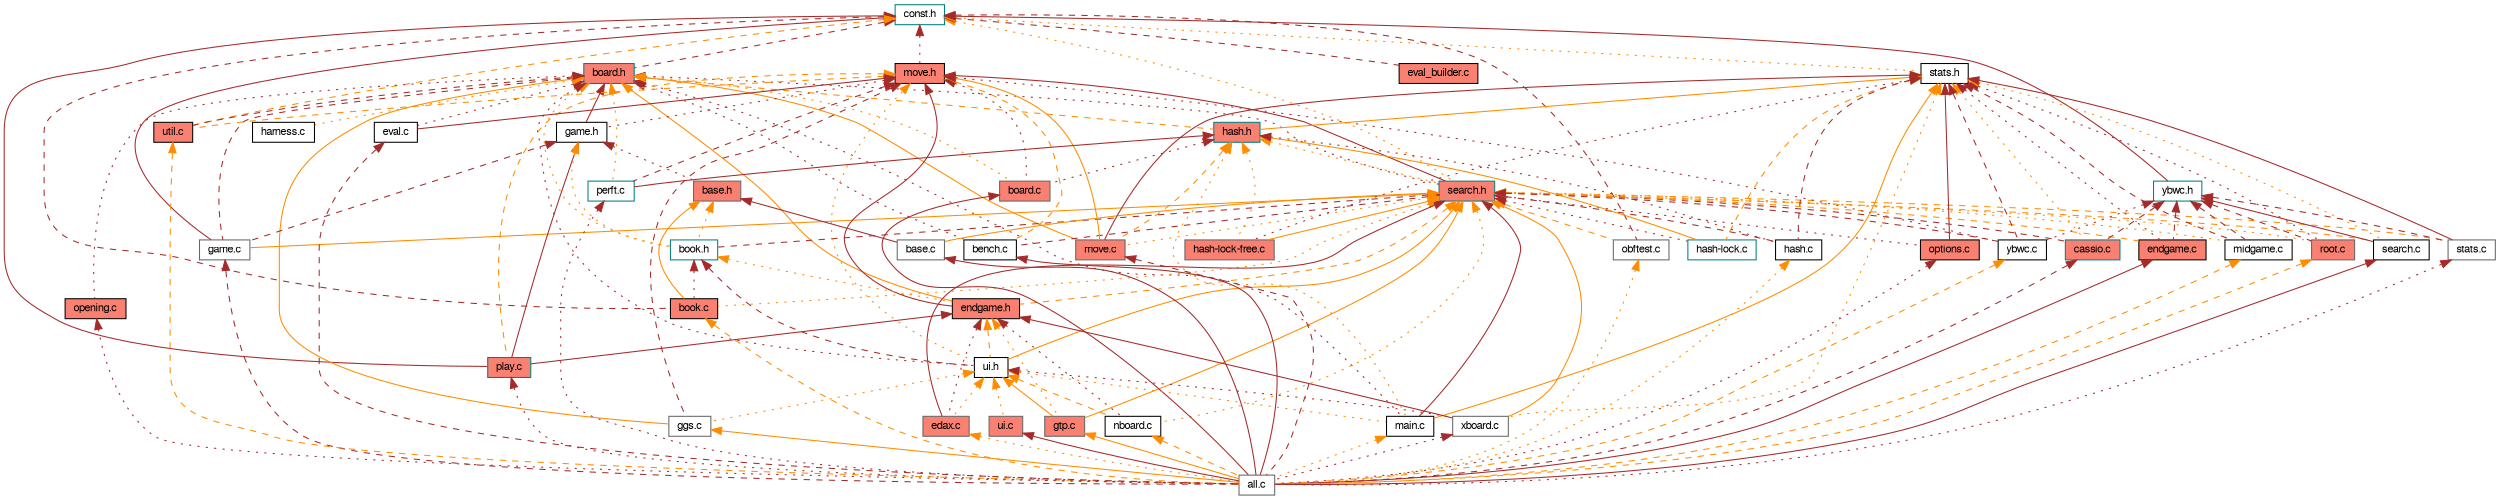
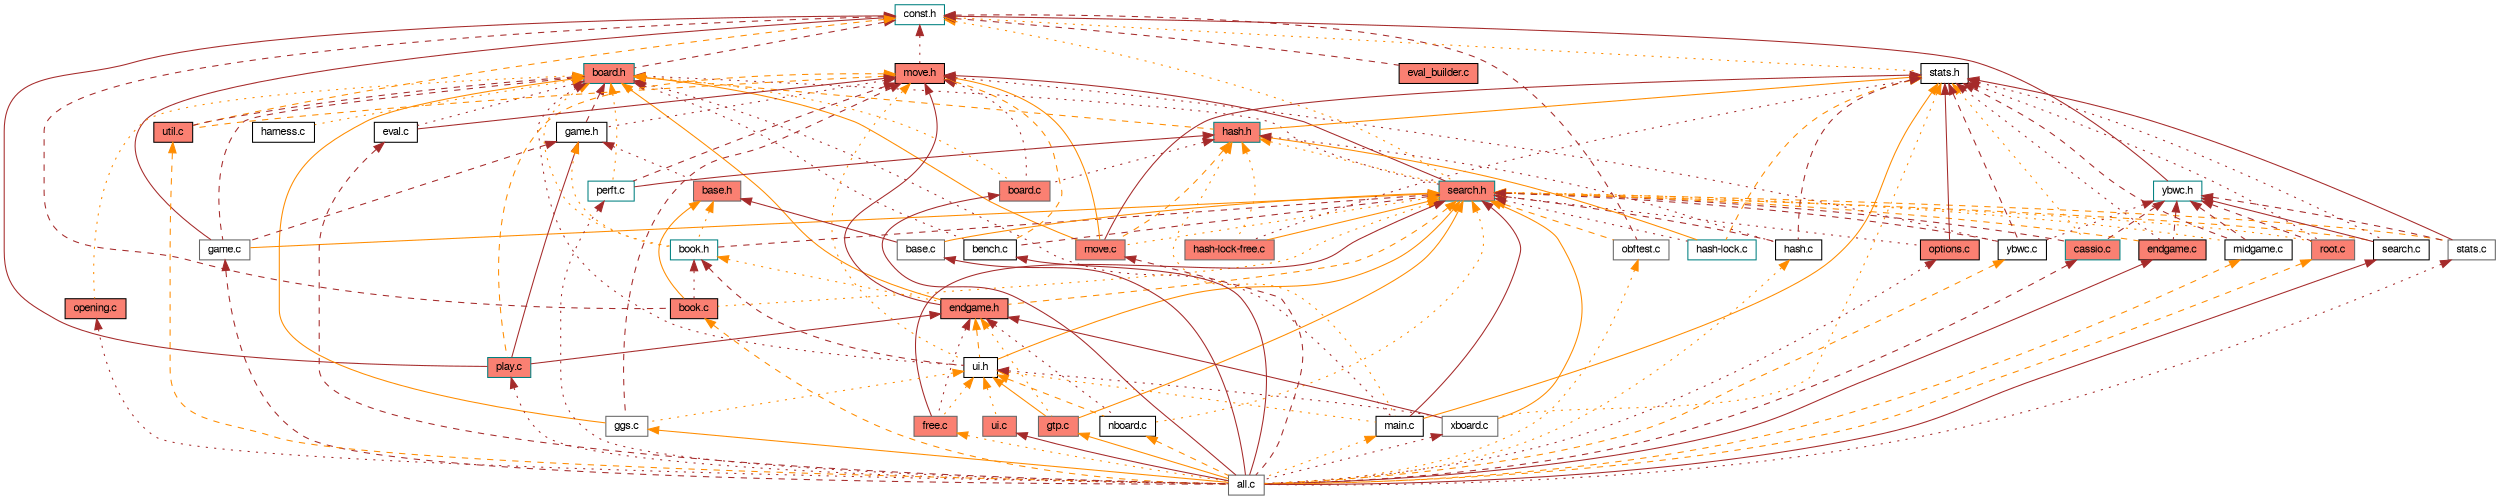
(262, 97) -> (262, 97)
(593, 108) -> (593, 108)
(2186, 149) -> (2186, 149)
(946, 426) -> (936, 426)
